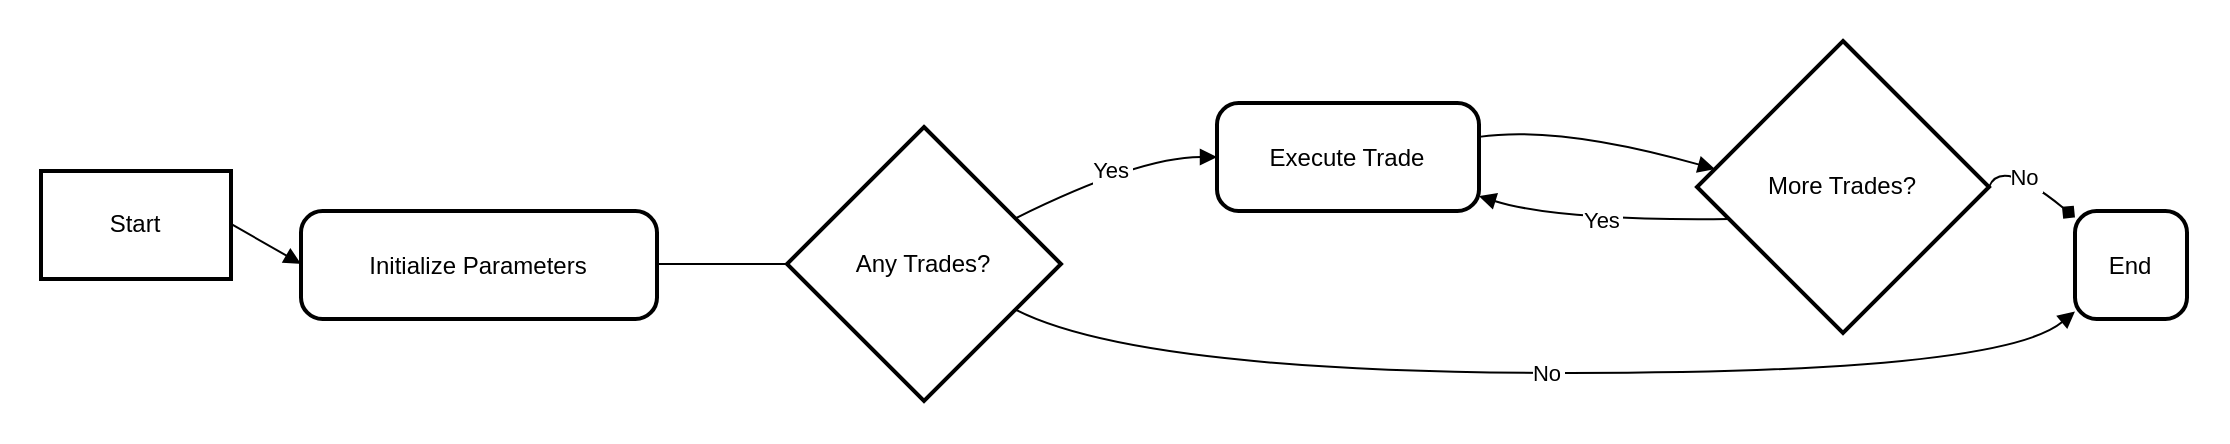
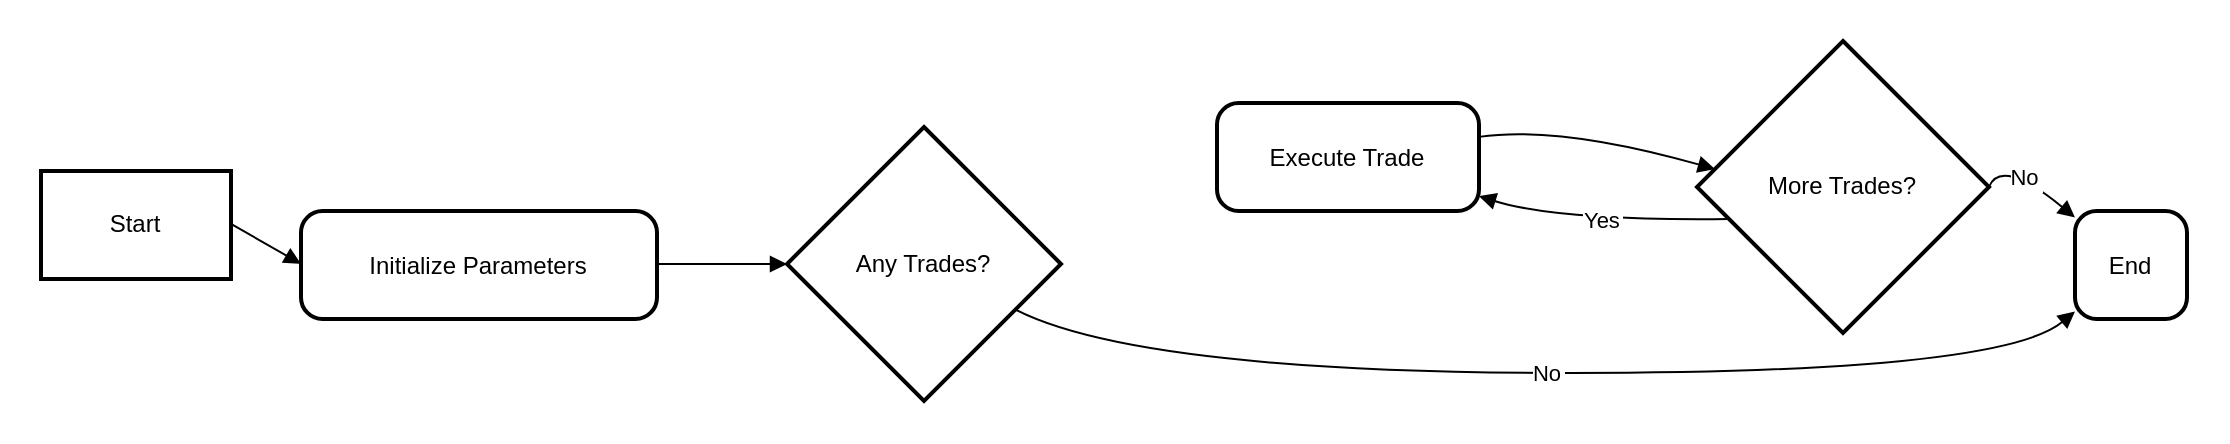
(1150, 165) -> none
(2061, 206) -> (2062, 207)
(777, 264) -> (769, 264)
